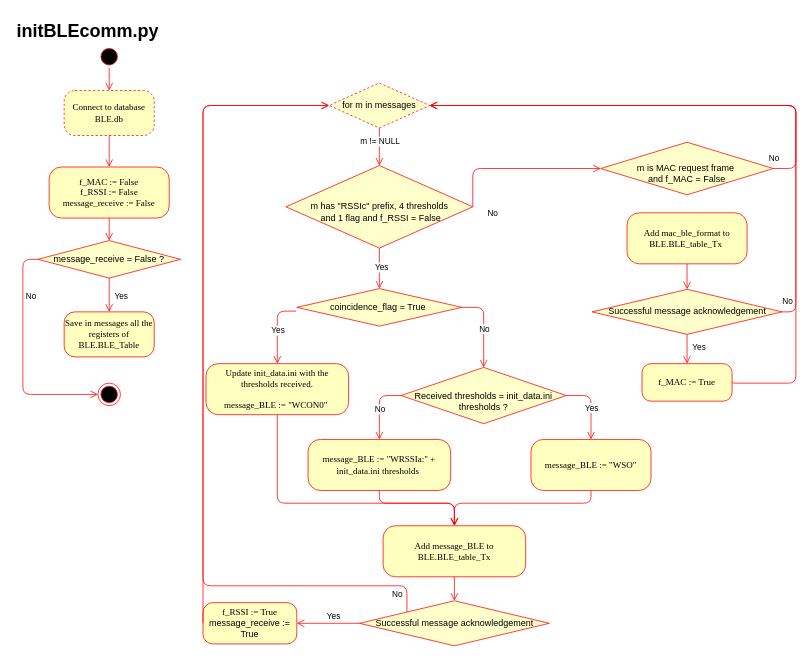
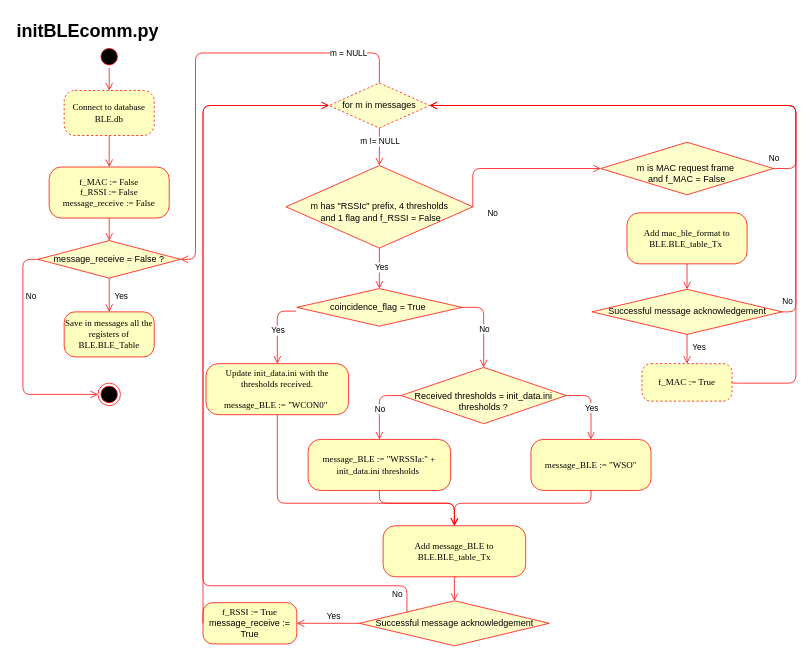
none -> (195, 159)
(687, 382) -> (687, 382)
